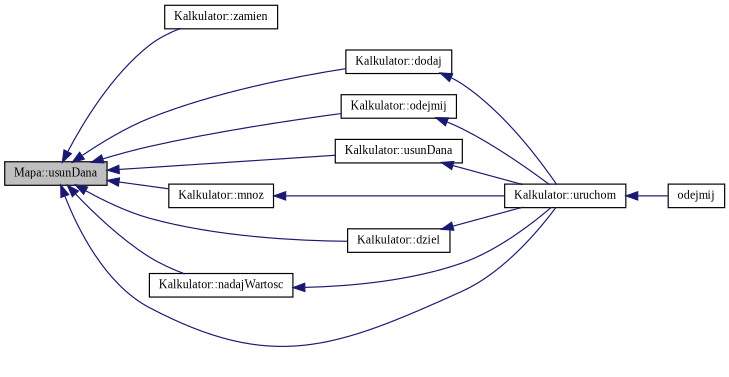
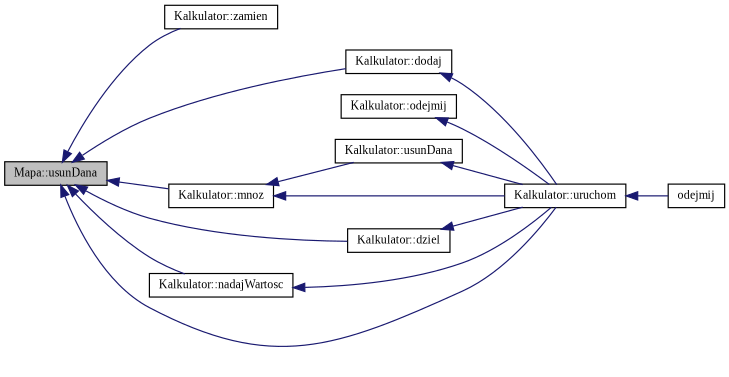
(221, 132) -> none
(227, 162) -> (316, 172)
